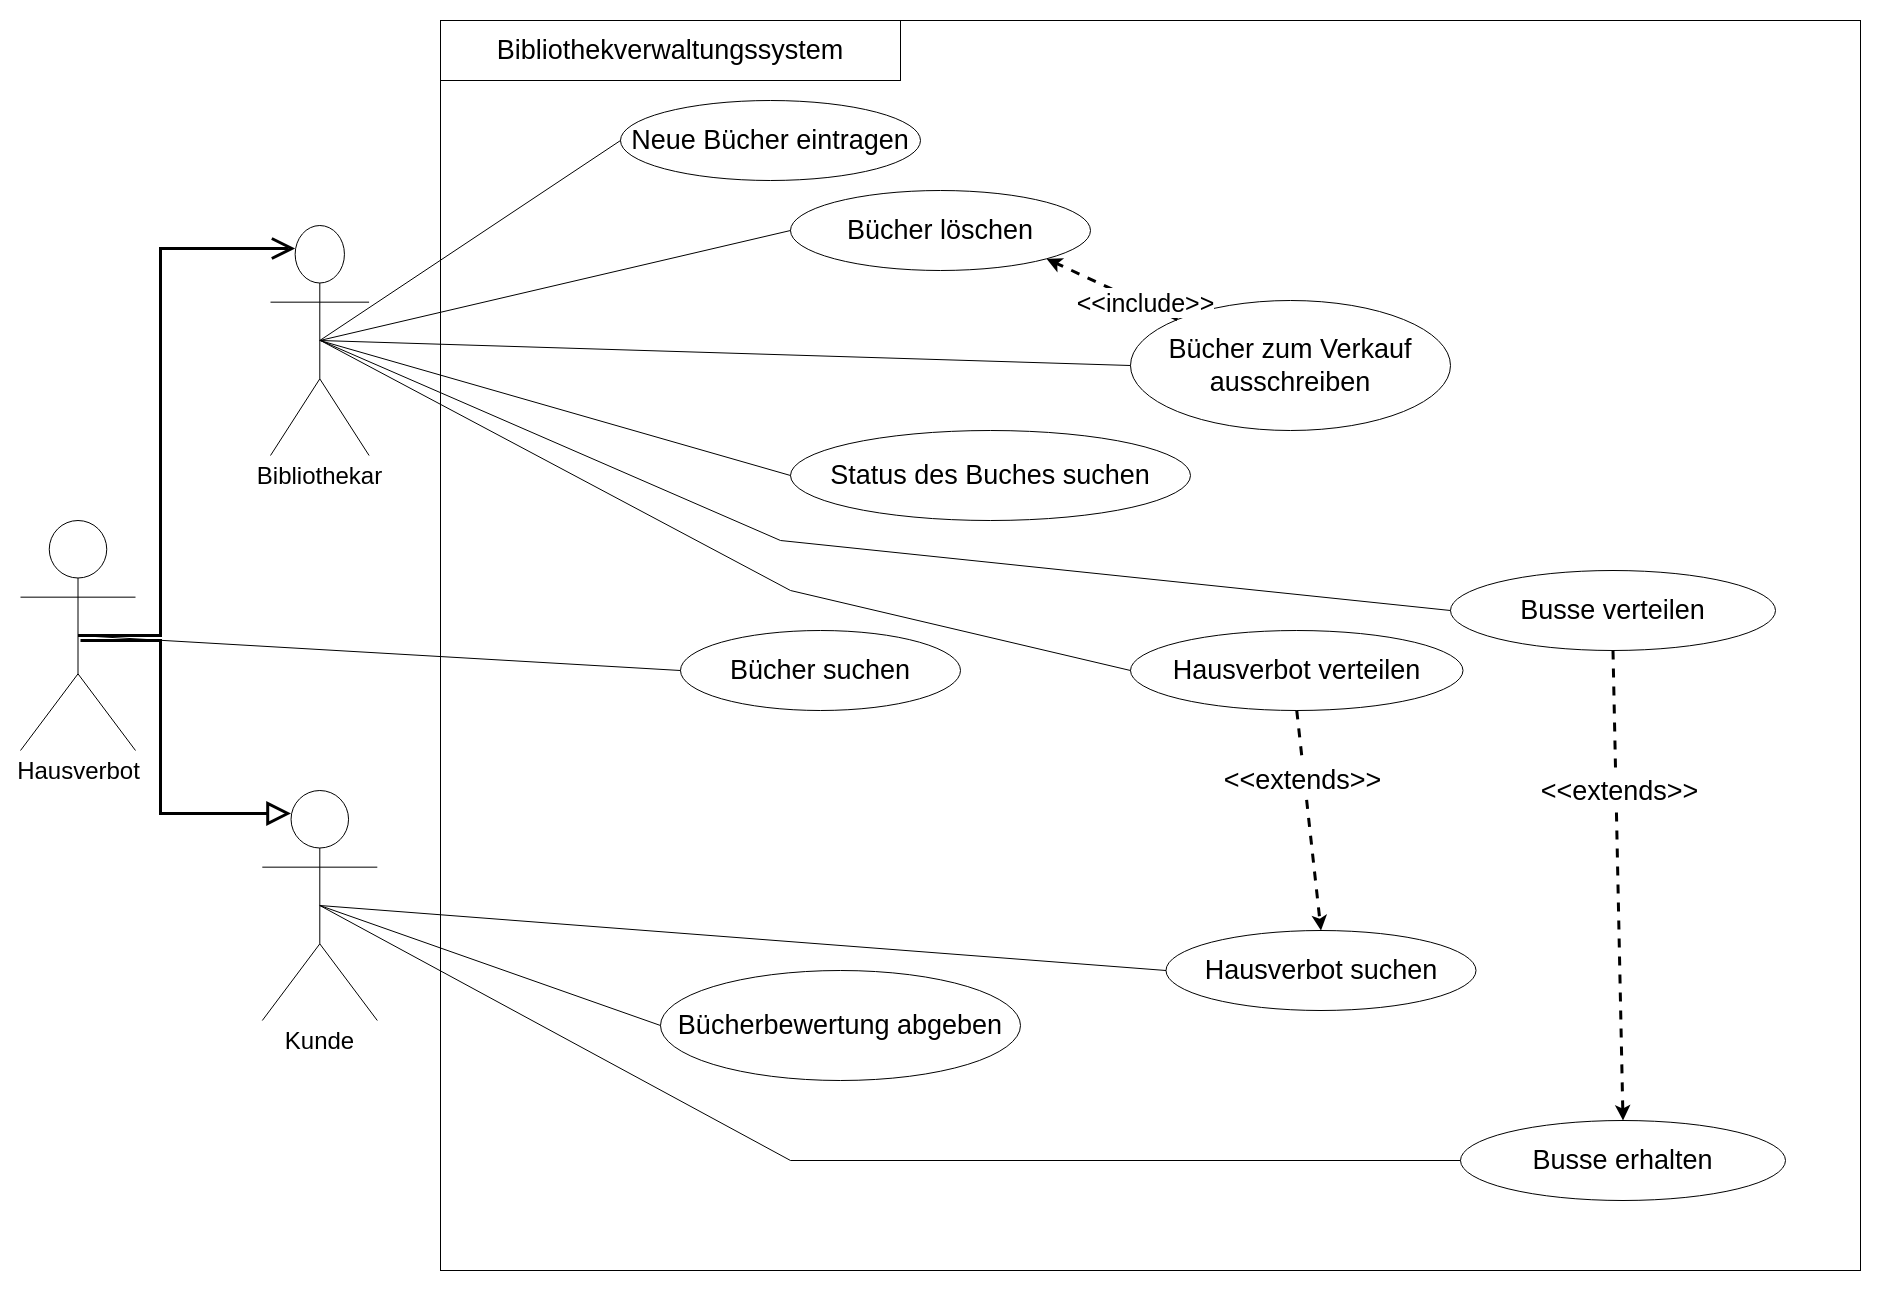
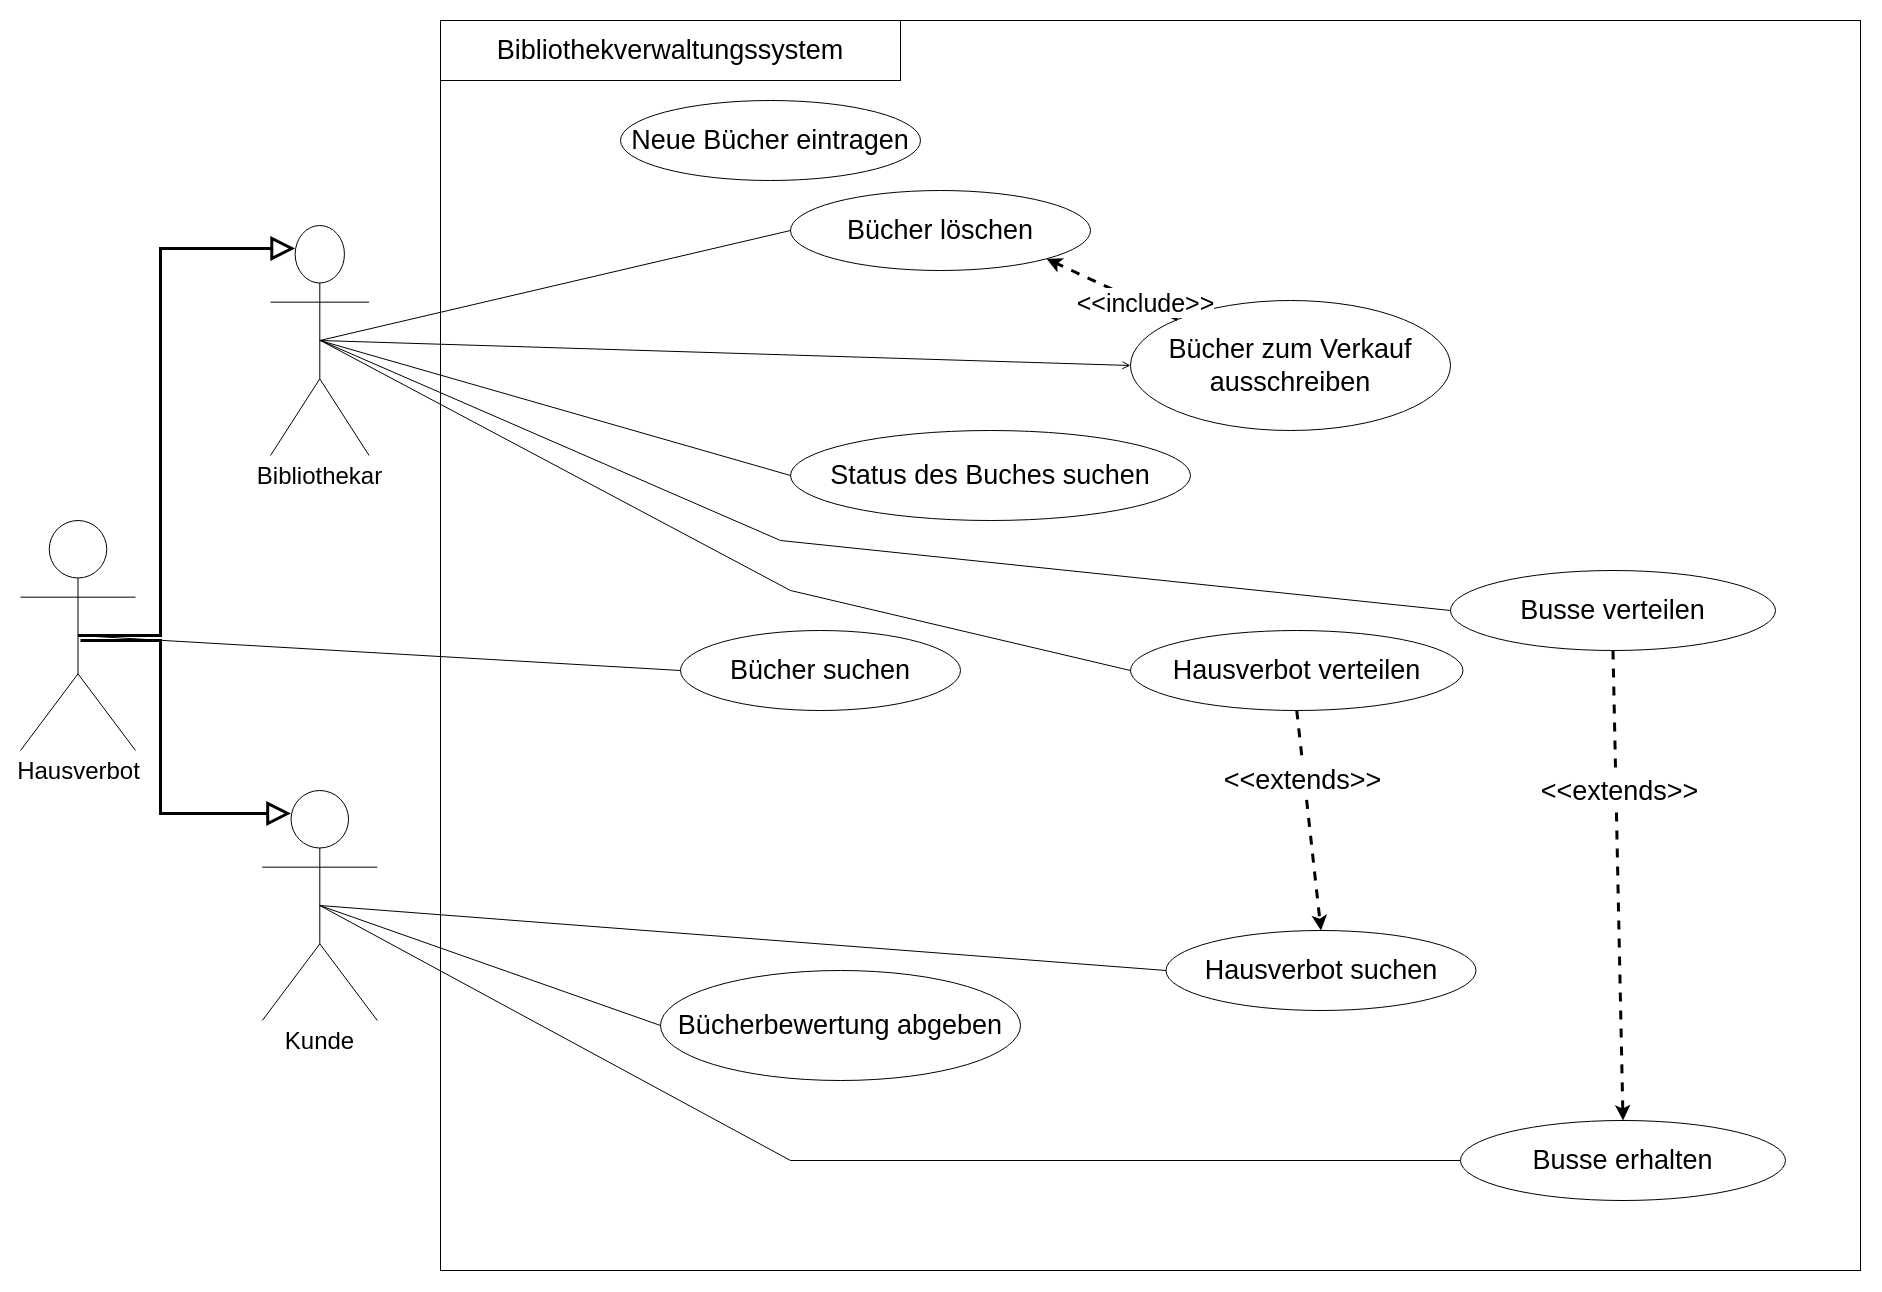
(493, 225) -> none
(278, 249) -> (270, 249)
(1126, 365) -> (1125, 365)
